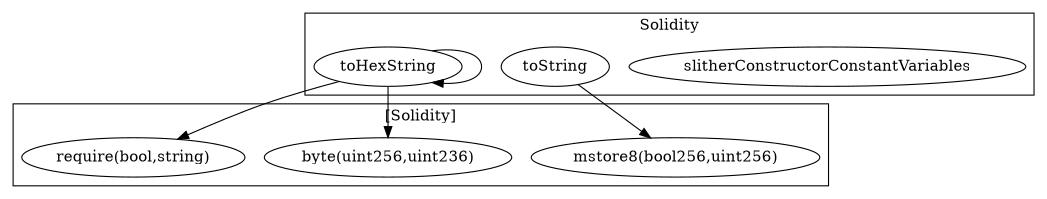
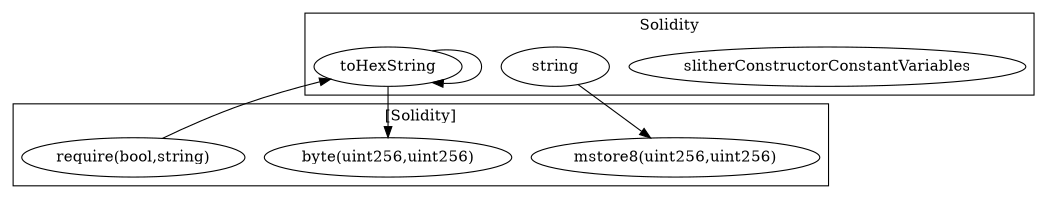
(555, 67) -> (555, 67)
(243, 112) -> (224, 112)
(388, 157) -> (388, 157)
(676, 157) -> (676, 157)
